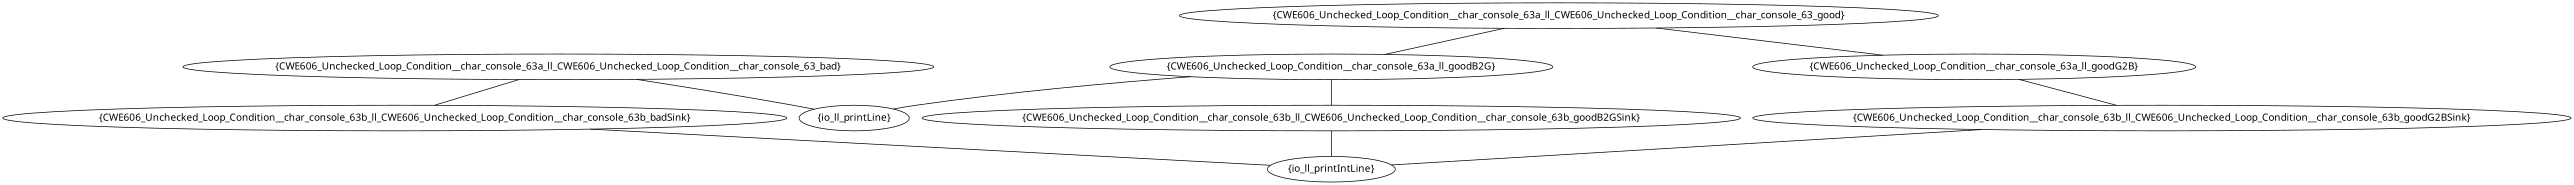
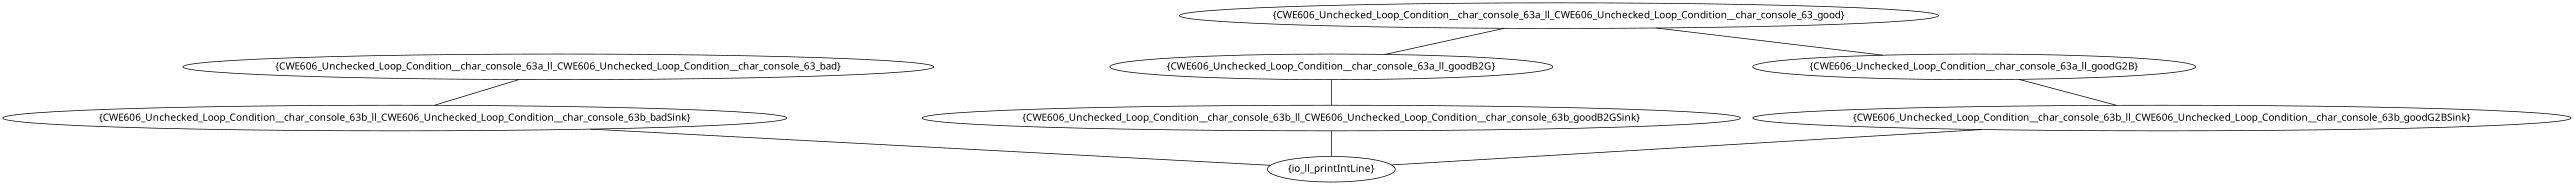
(854, 118) -> none
